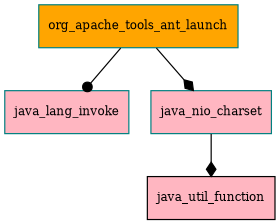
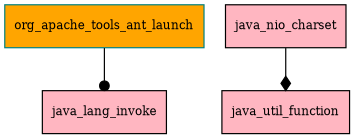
(170, 64) -> none
(67, 112) -> (104, 112)
(211, 112) -> (286, 26)
